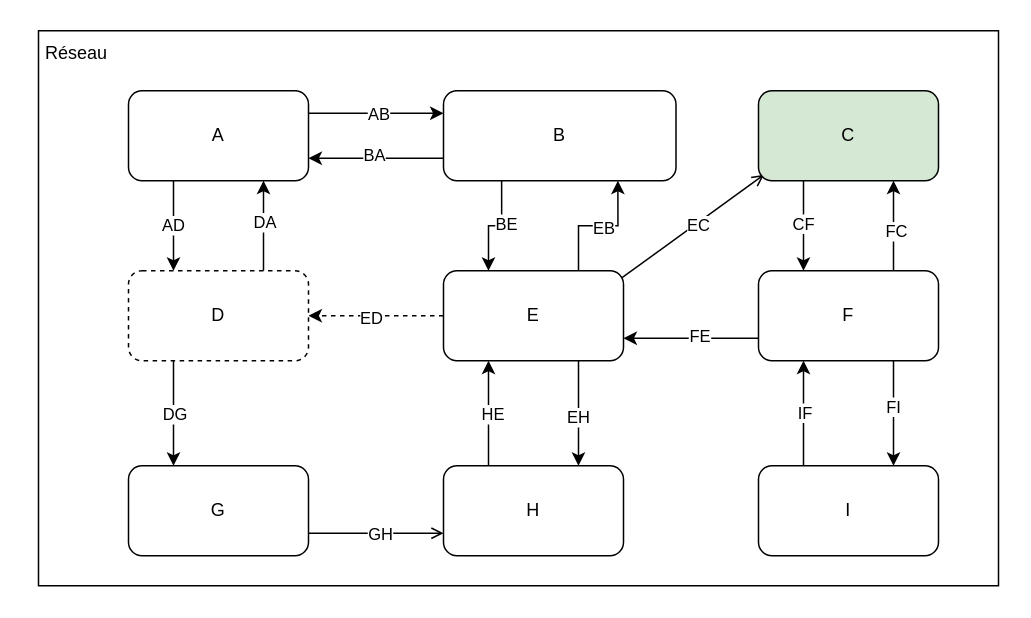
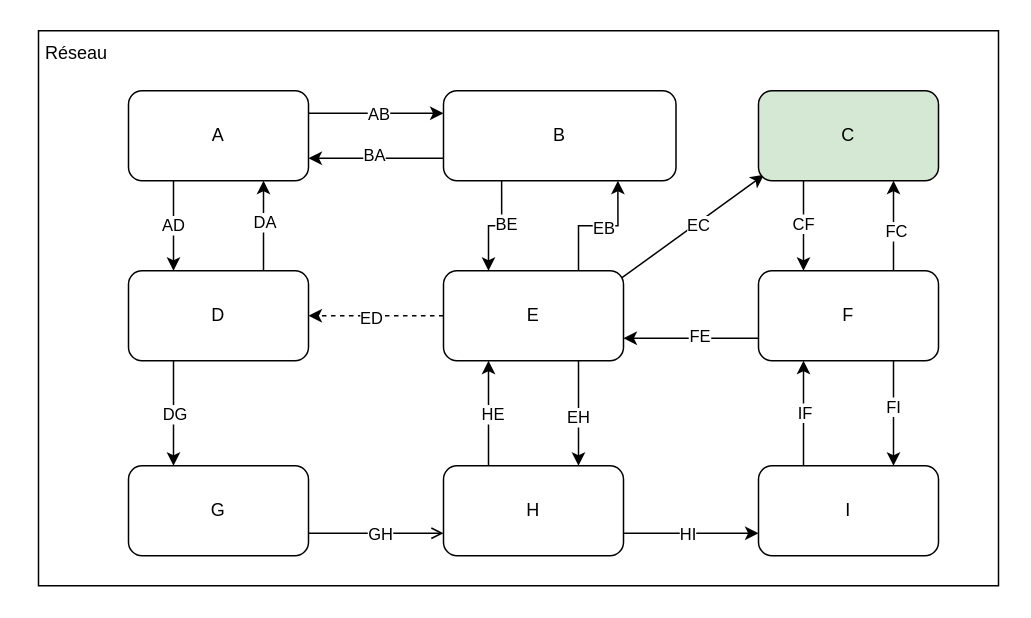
(757, 180) -> (754, 182)
(218, 316) -> (218, 316)
none -> (685, 533)
